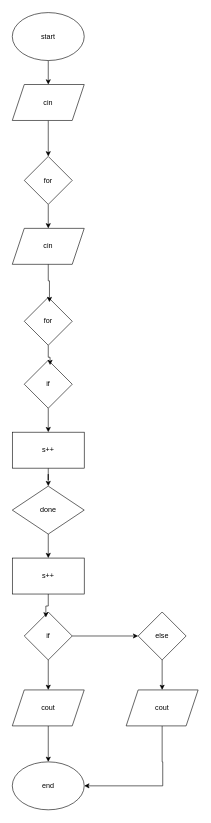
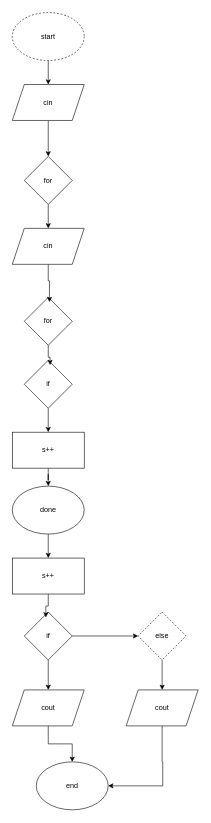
(48, 36) -> (48, 36)
(48, 510) -> (48, 510)
(162, 636) -> (162, 636)
(48, 786) -> (72, 786)
